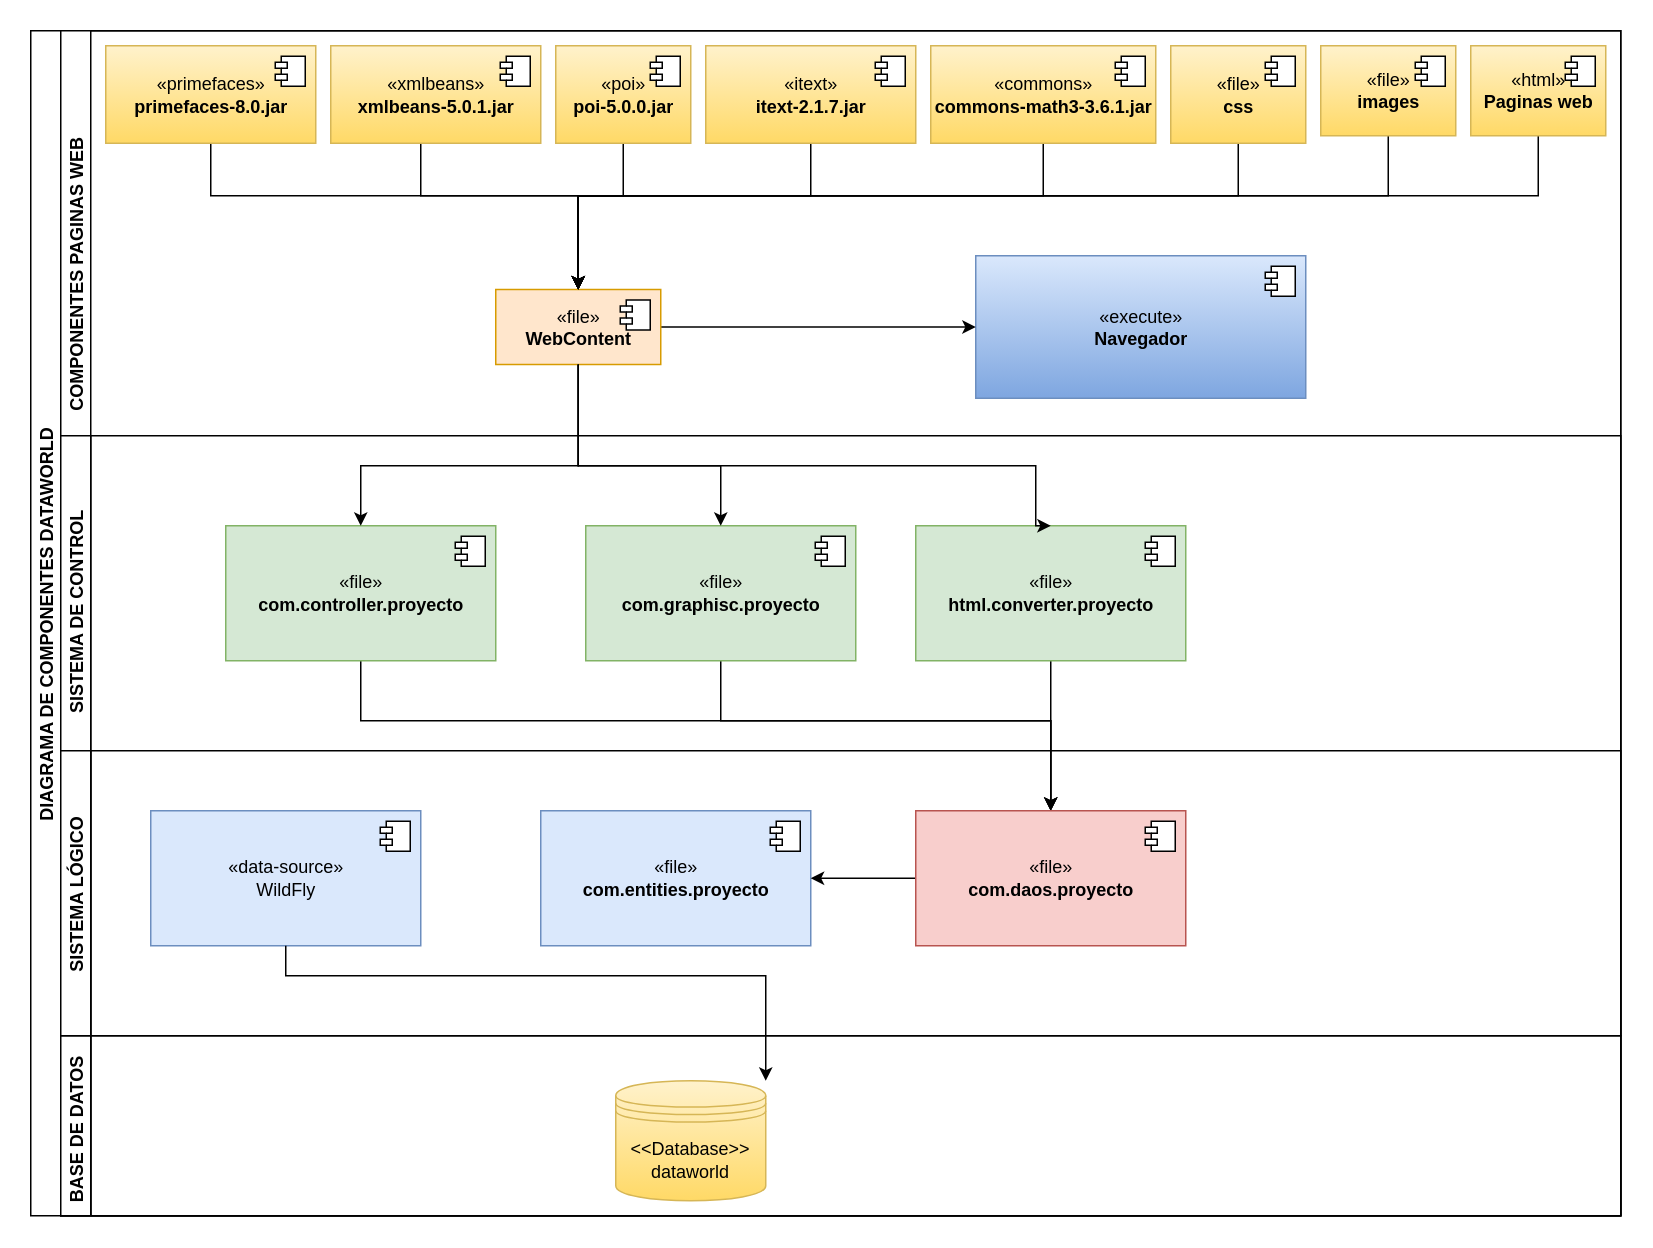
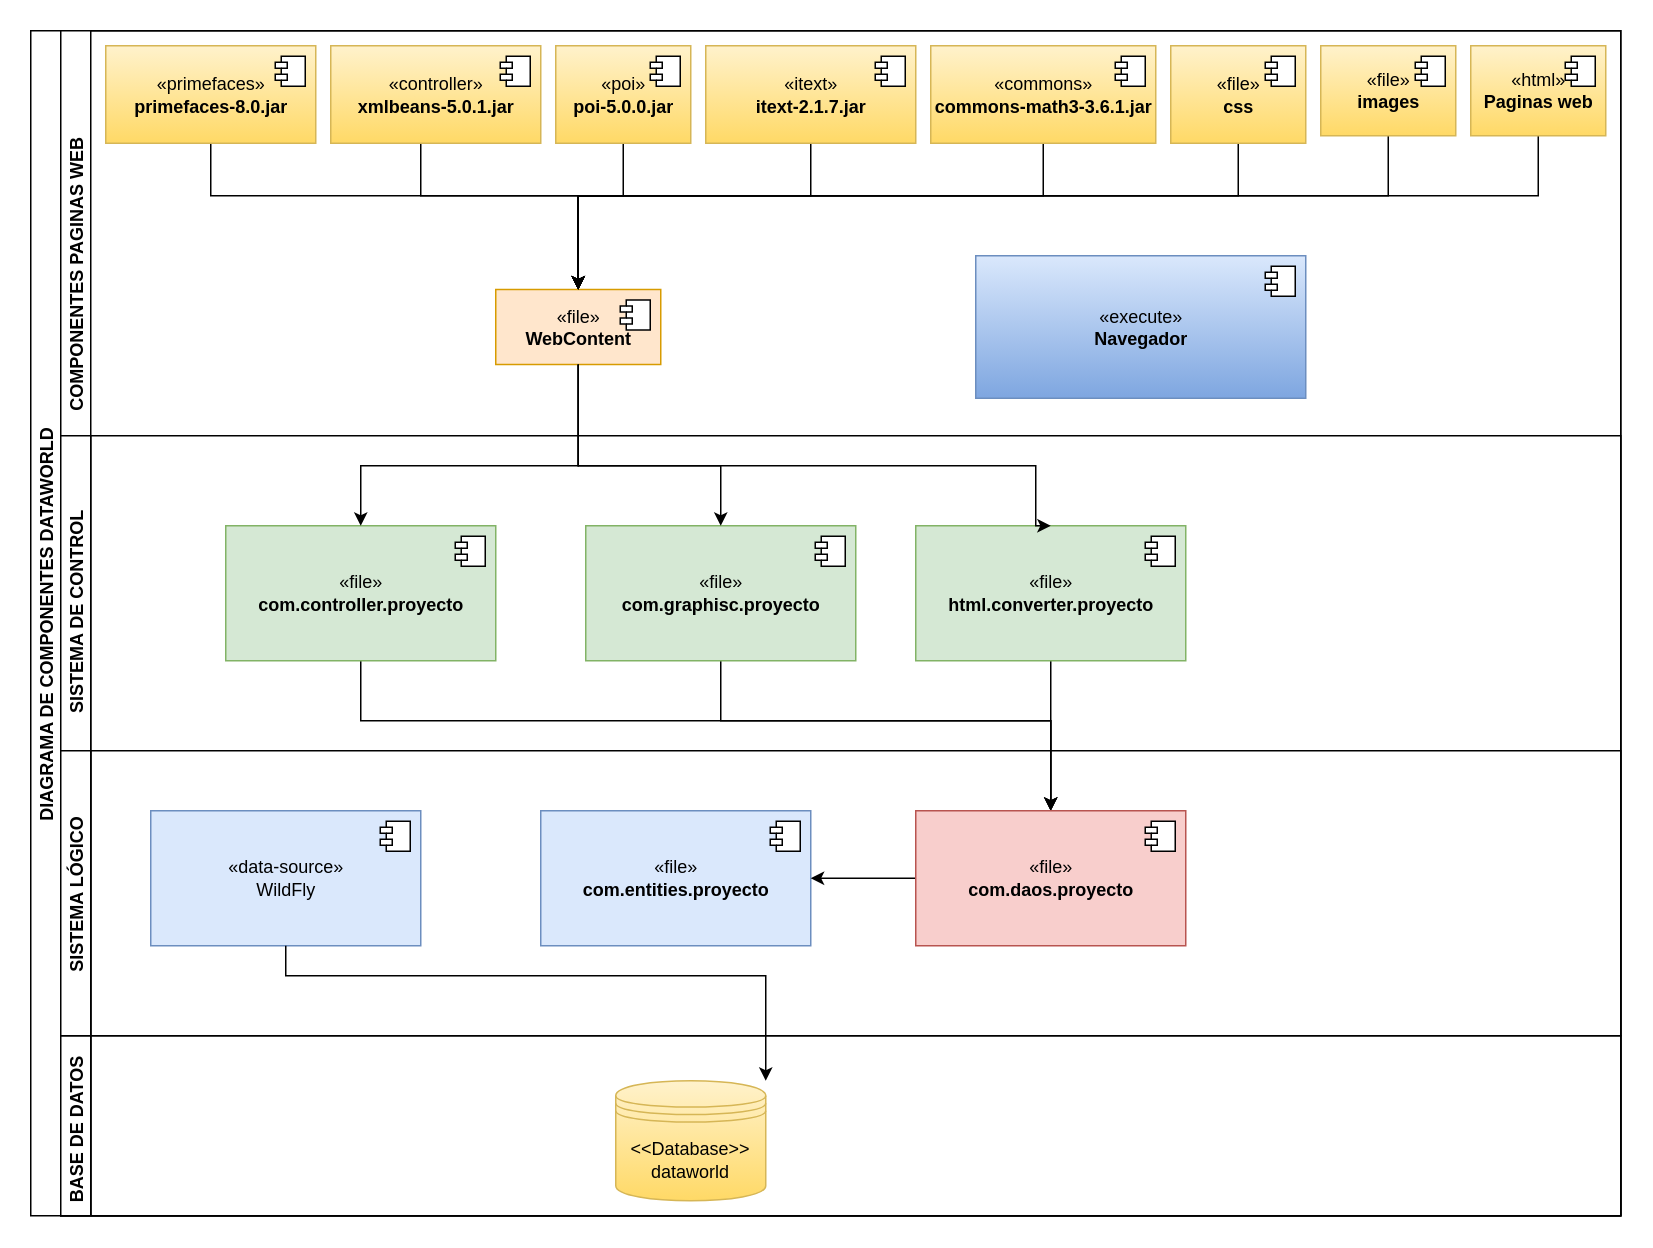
(437, 95) -> (437, 95)
(813, 327) -> none
